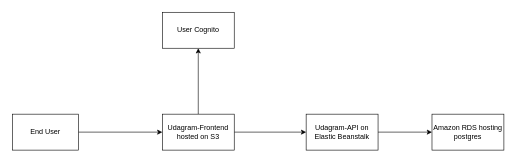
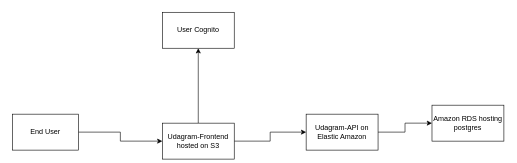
(198, 132) -> (198, 141)
(342, 132) -> (342, 132)
(468, 132) -> (468, 123)
